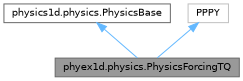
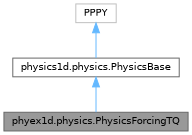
(174, 44) -> (96, 45)
